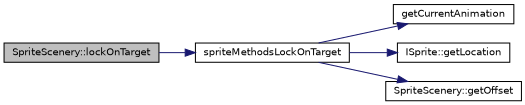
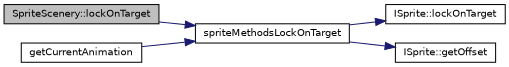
(358, 34) -> (163, 44)
(454, 53) -> (446, 14)
(454, 91) -> (446, 53)
